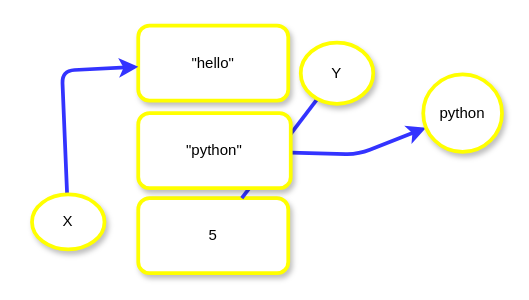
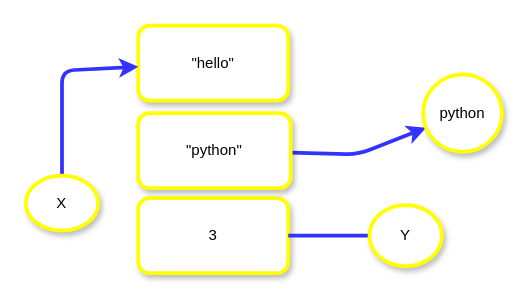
(337, 73) -> (406, 236)
(68, 222) -> (62, 203)
(213, 236) -> (213, 236)
